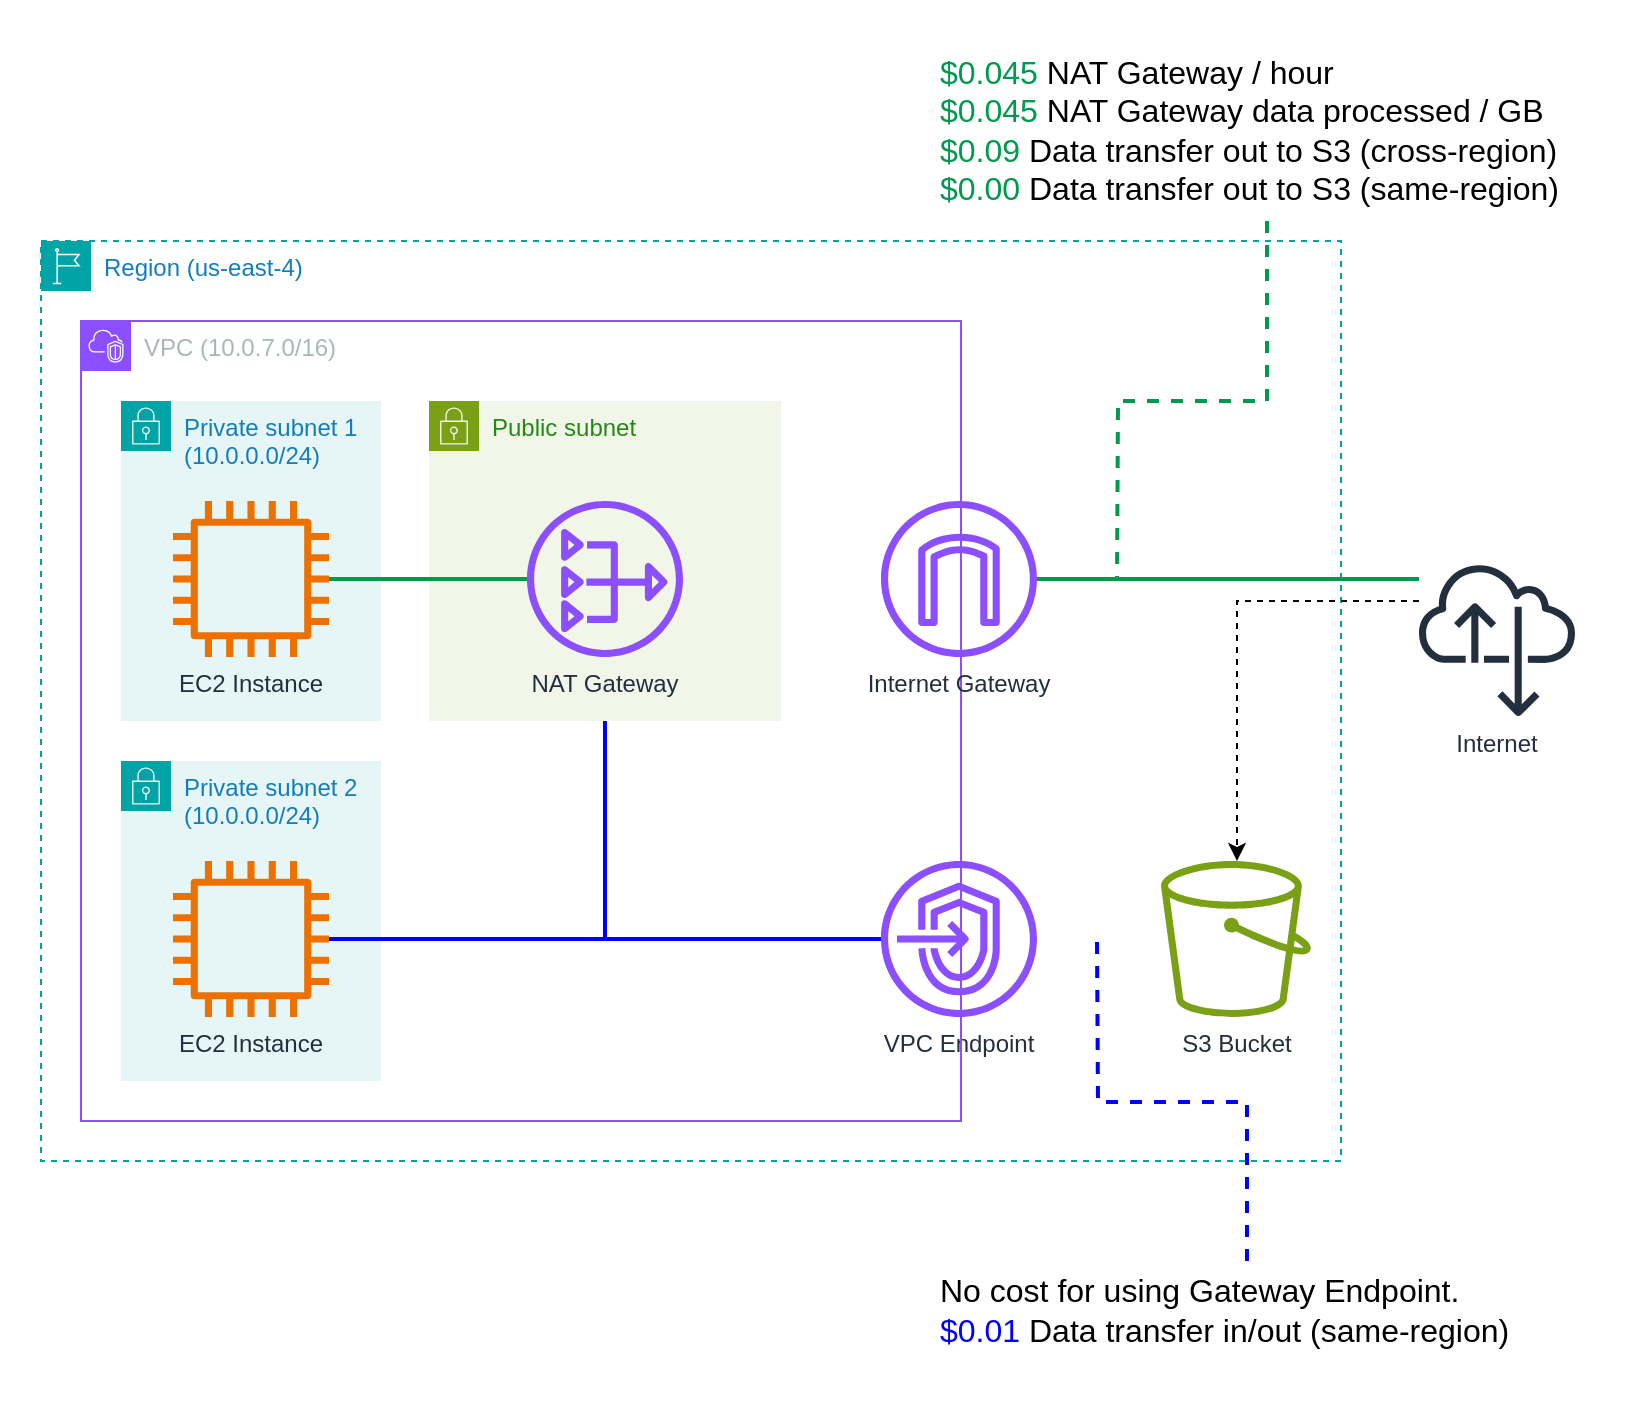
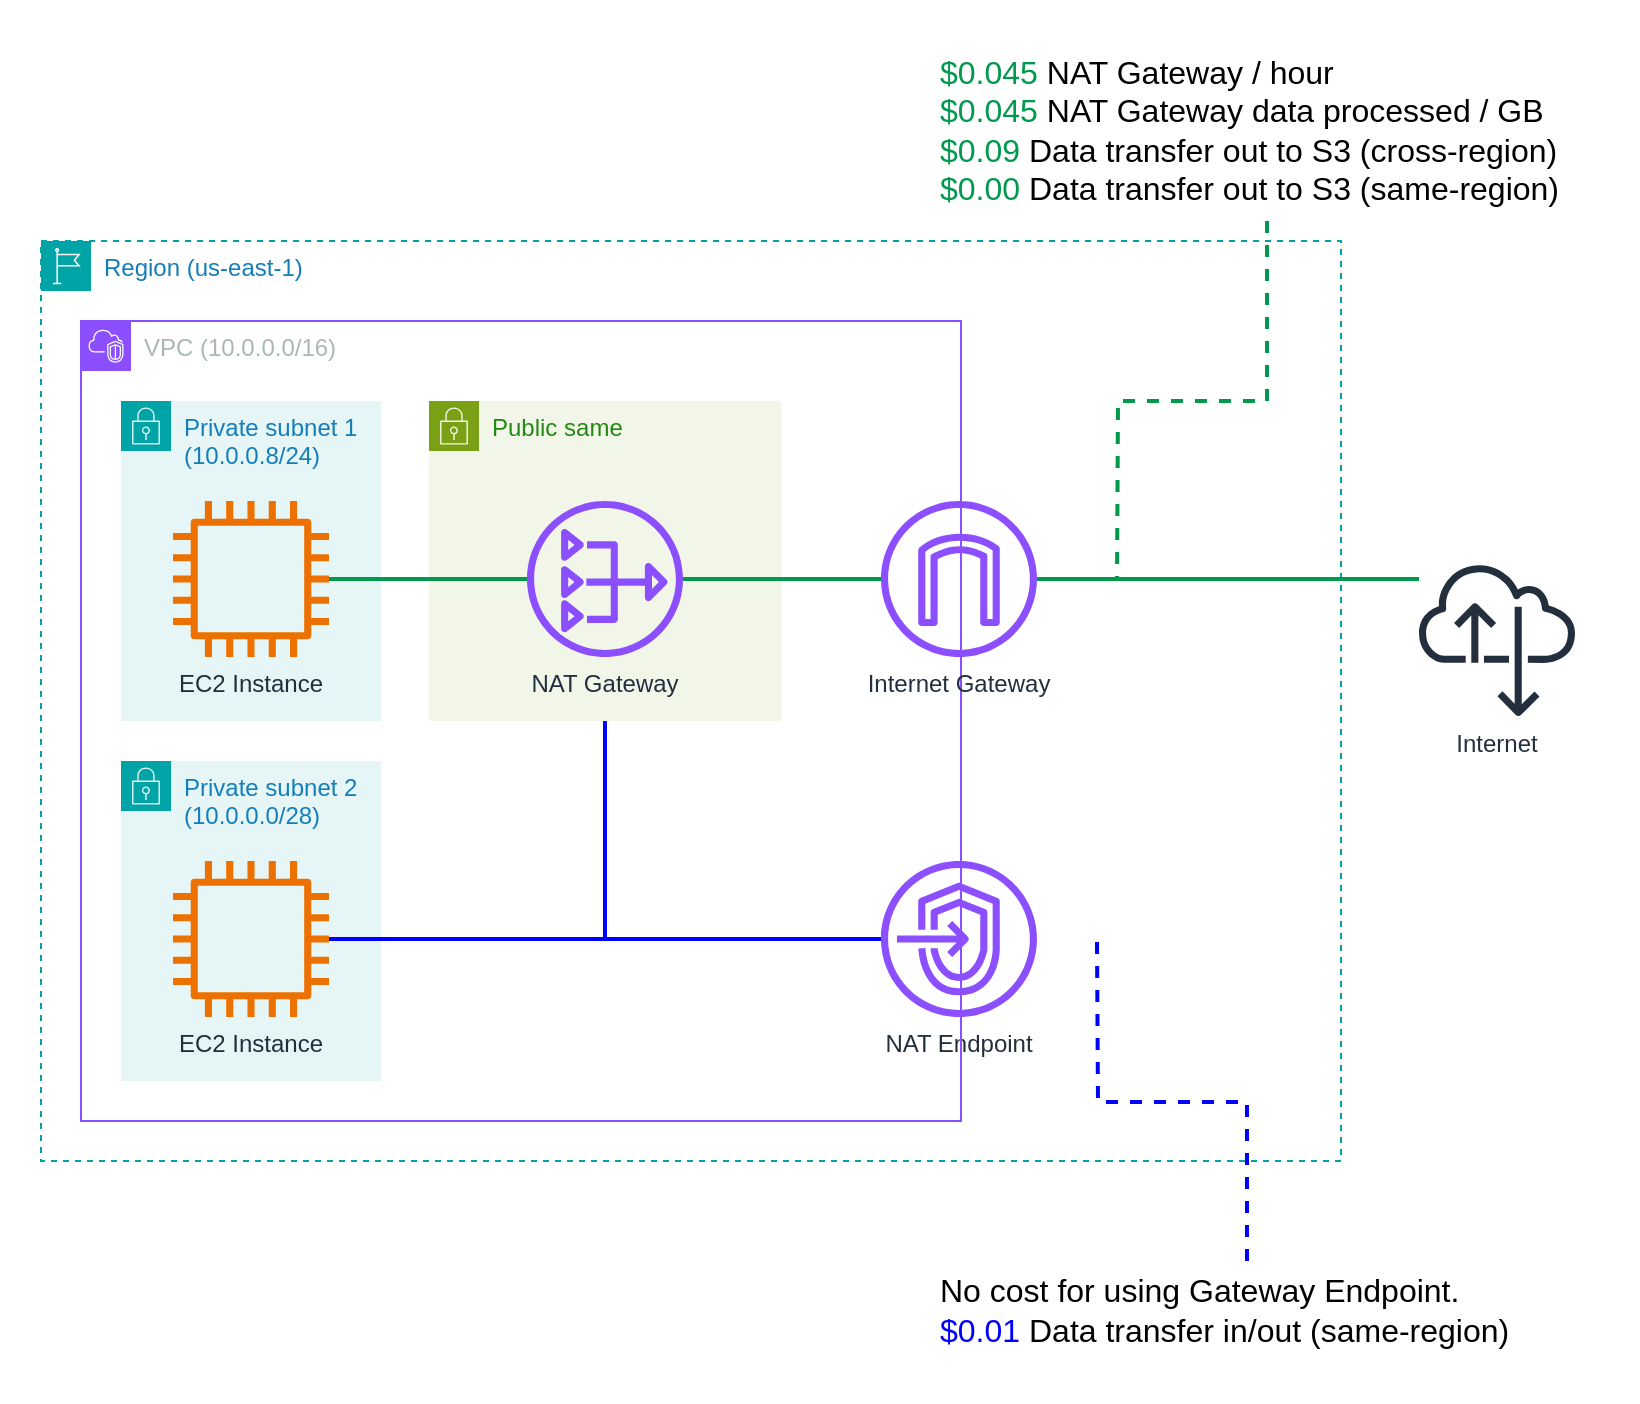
(220, 269) -> (220, 269)
(247, 349) -> (247, 349)
(571, 429) -> (558, 429)
(283, 444) -> (283, 444)
none -> (782, 579)
(1237, 675) -> none
(283, 804) -> (283, 804)
(1236, 939) -> none
(960, 1045) -> (960, 1045)
